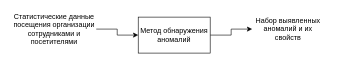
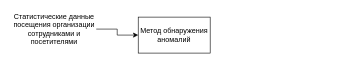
(231, 29) -> none
(288, 29) -> none
